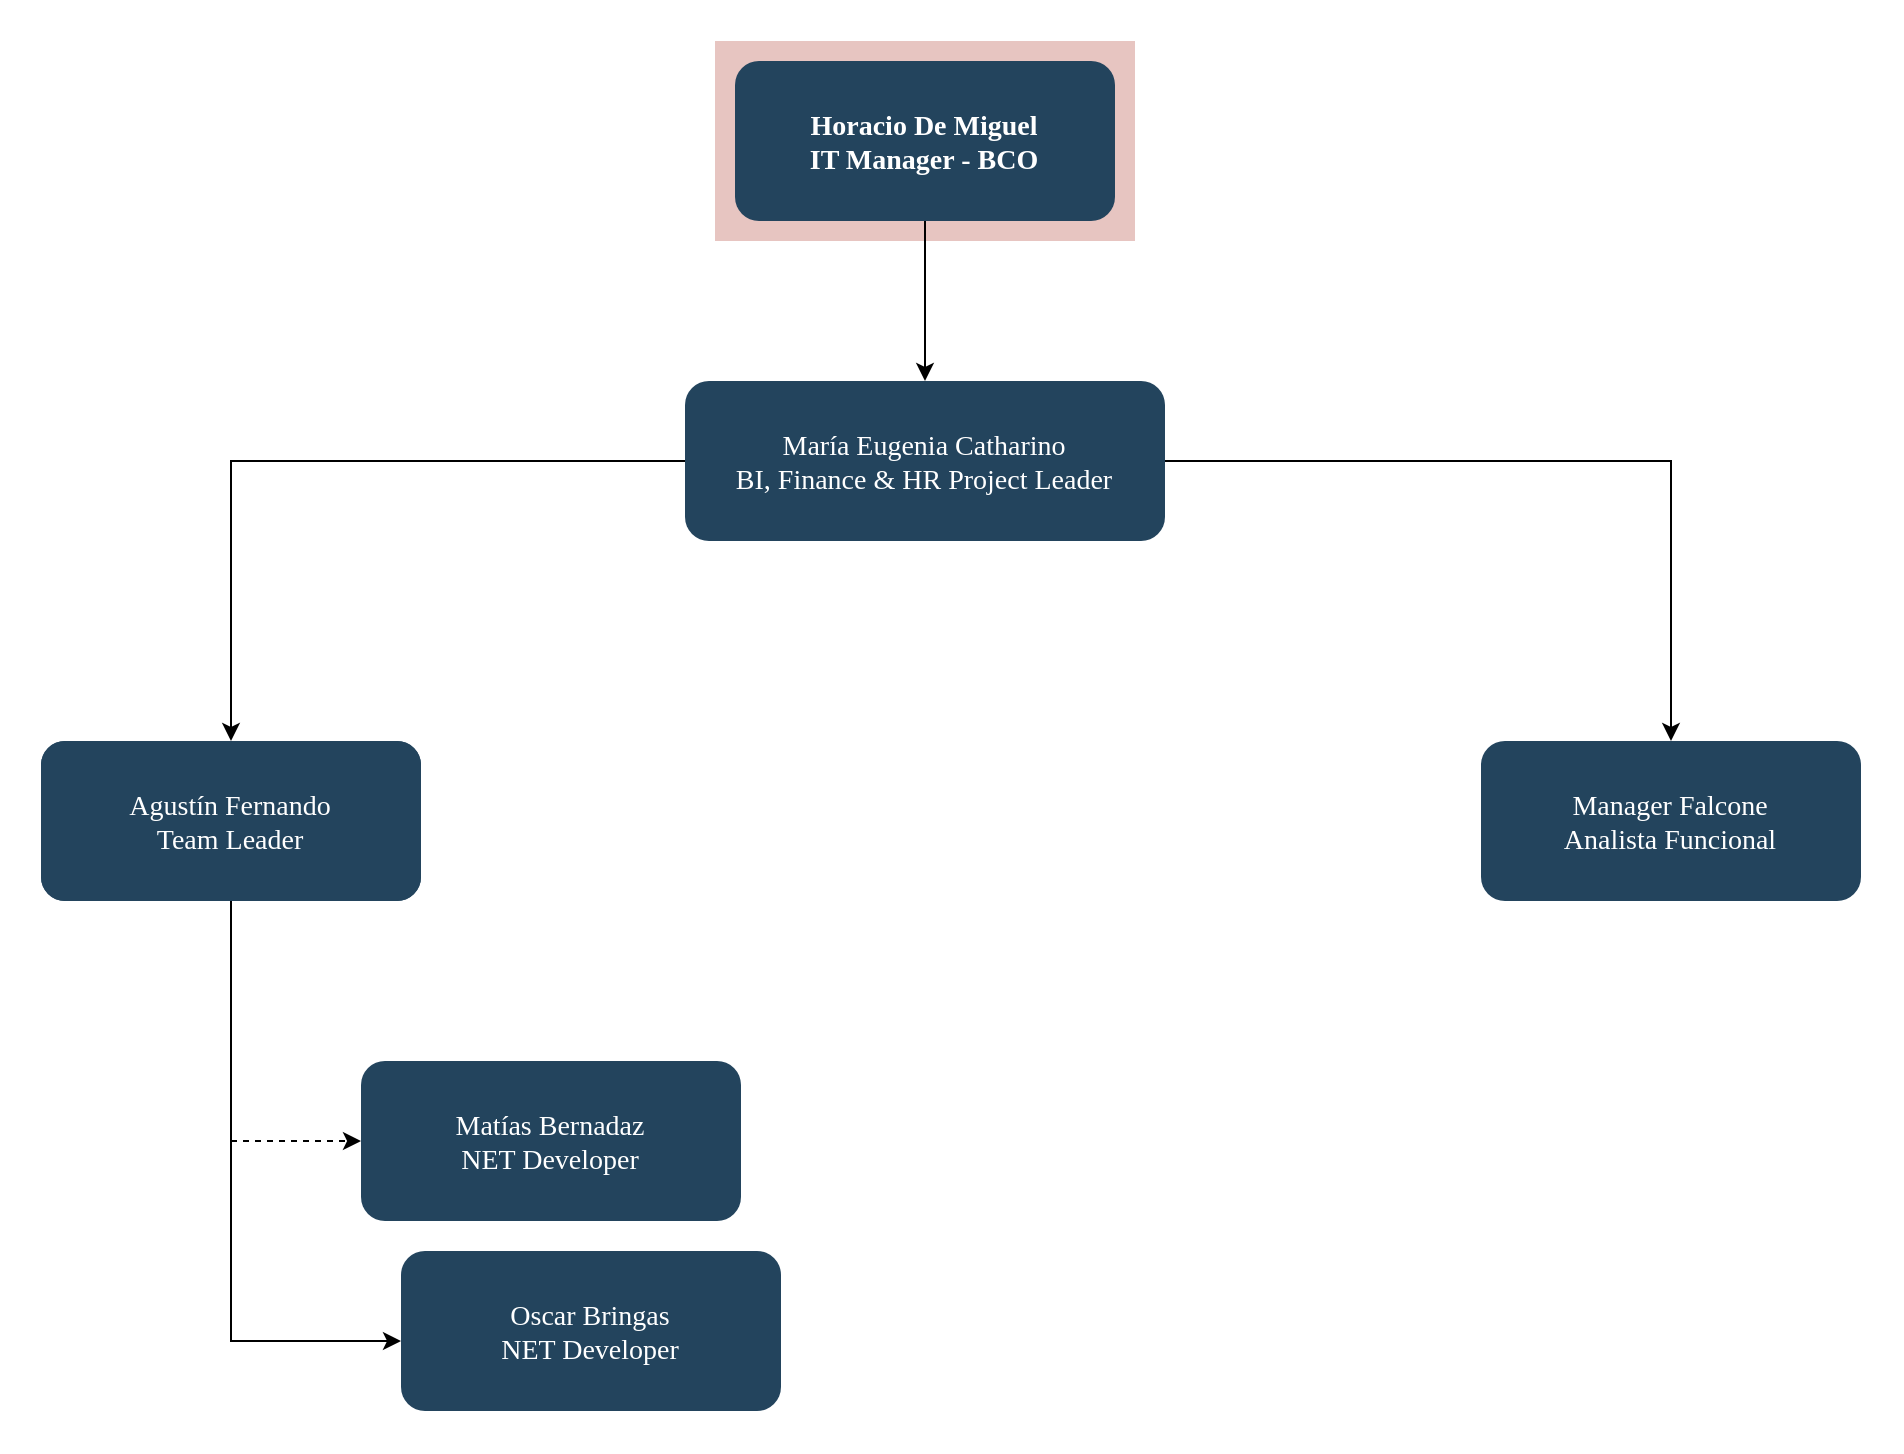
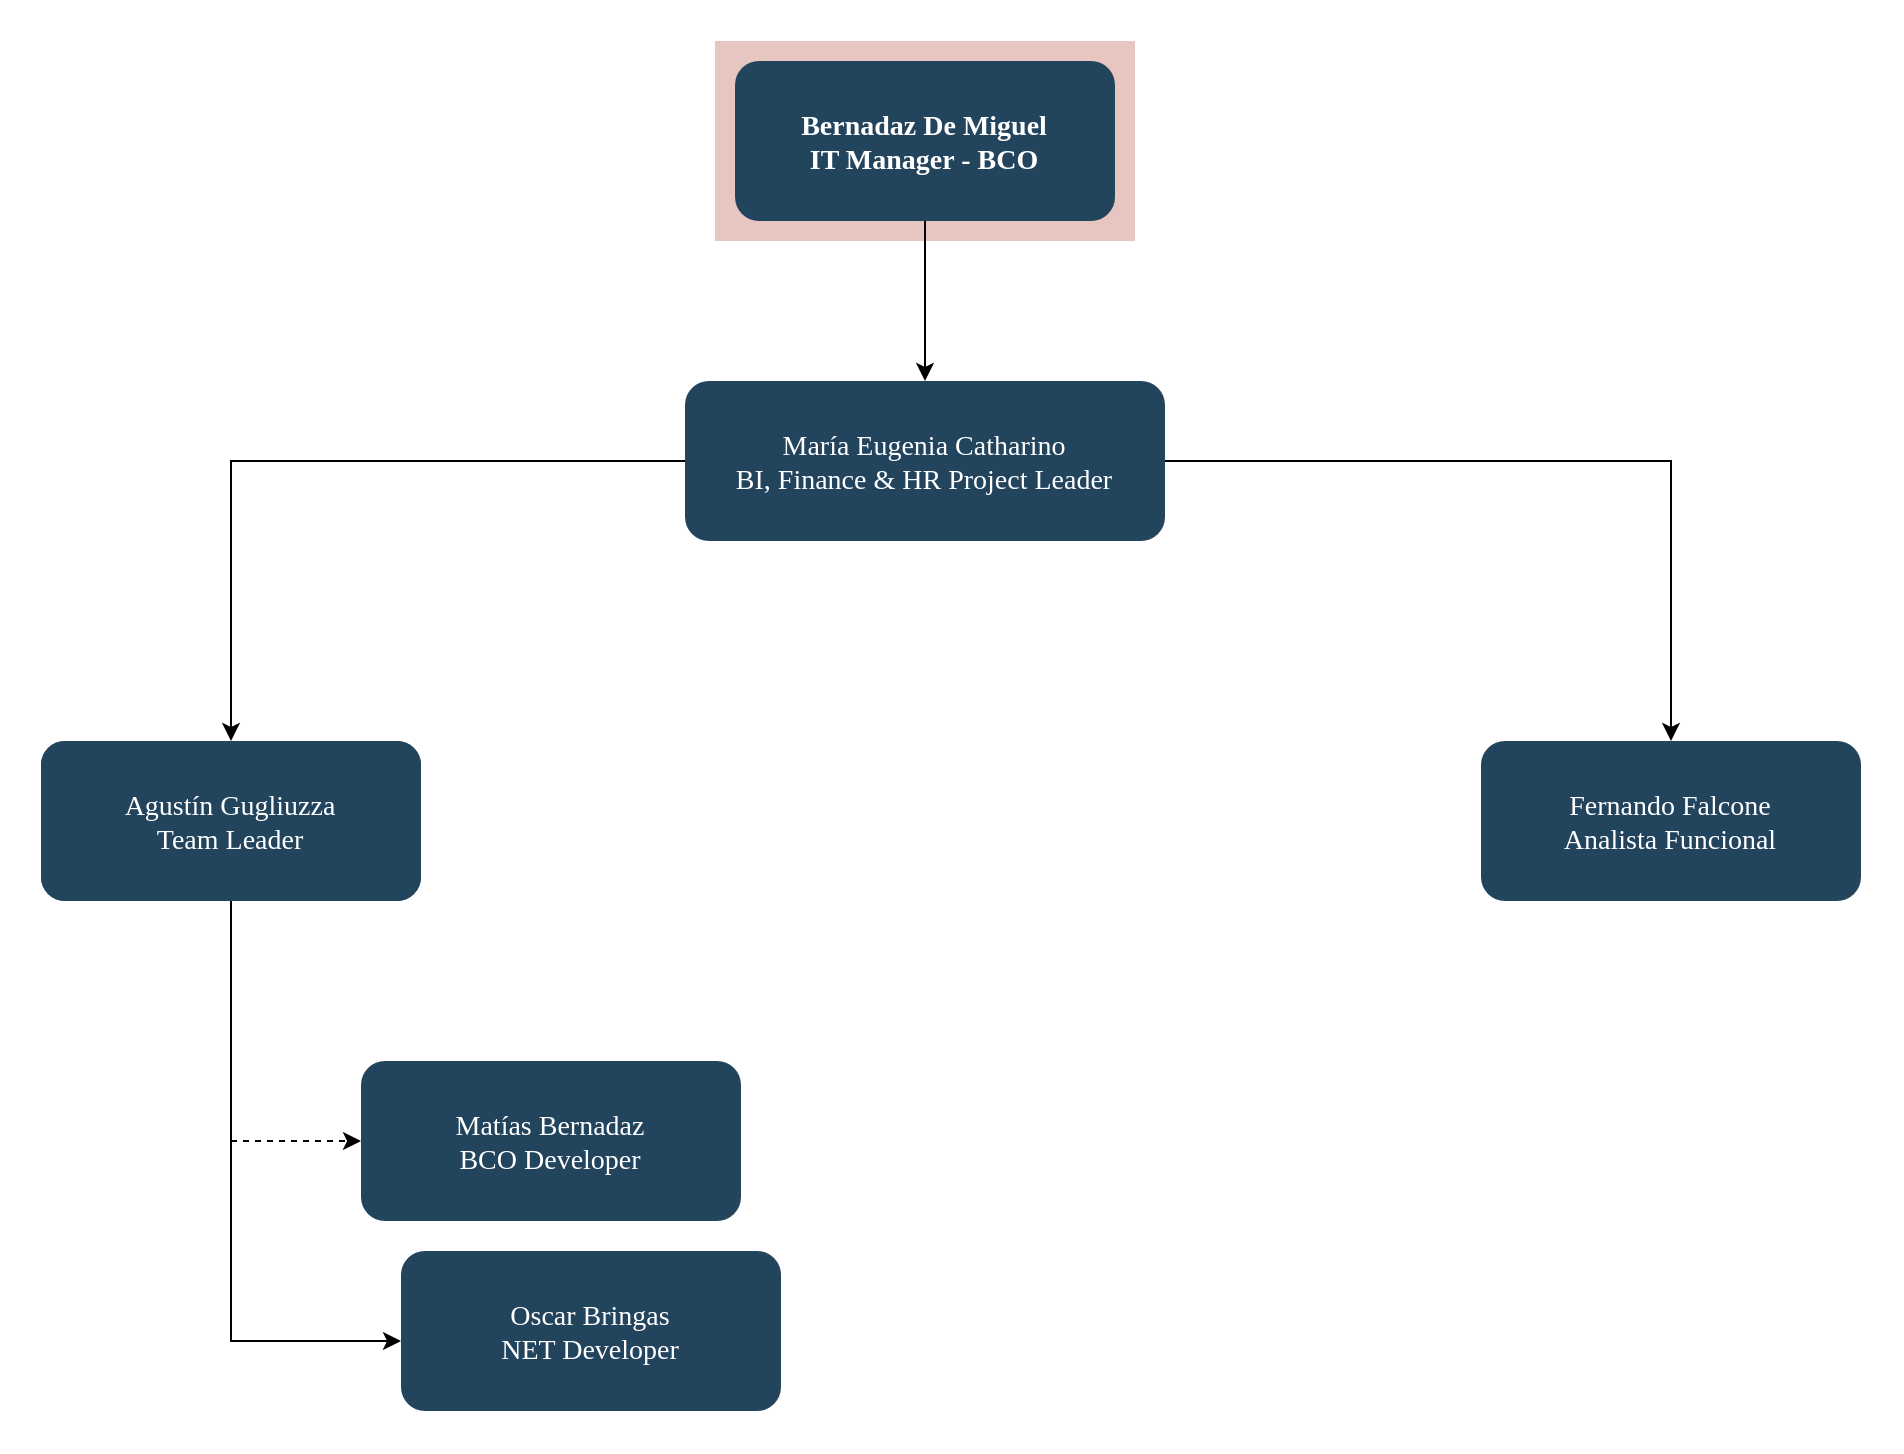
(924, 126) -> (924, 126)
(230, 806) -> (230, 806)
(1670, 806) -> (1670, 806)
(550, 1126) -> (550, 1126)
